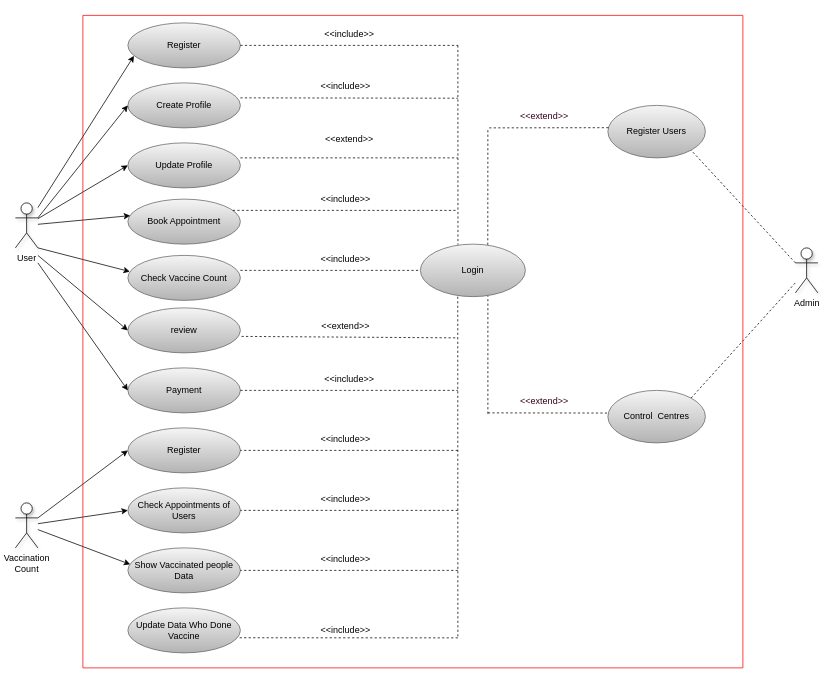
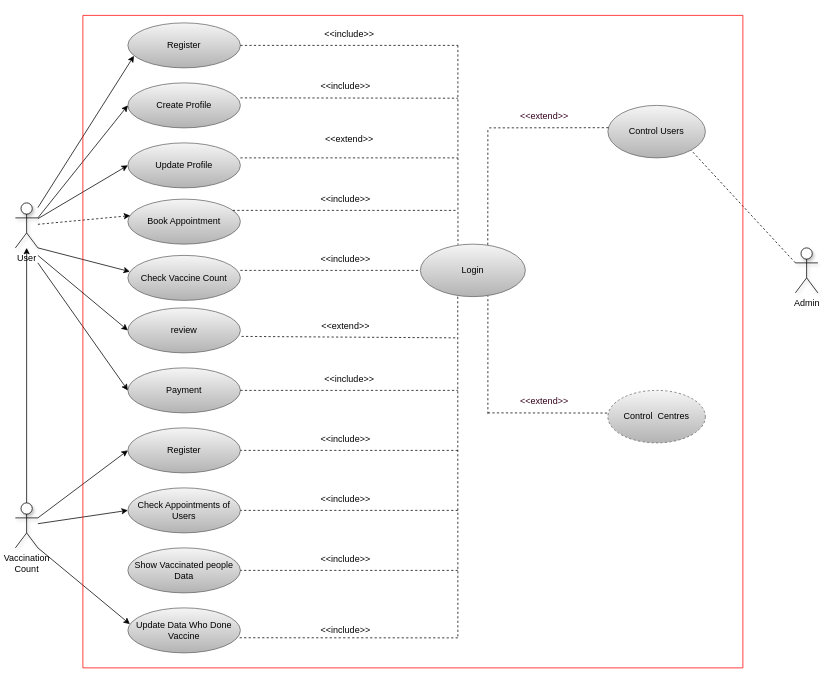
(657, 132) -> (657, 132)
(80, 220) -> (80, 220)
(744, 339) -> none
(657, 417) -> (657, 417)
(80, 546) -> (27, 378)
none -> (81, 583)
